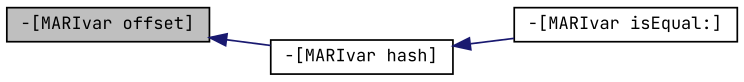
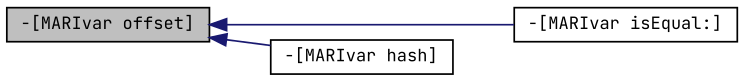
(492, 41) -> (370, 25)
